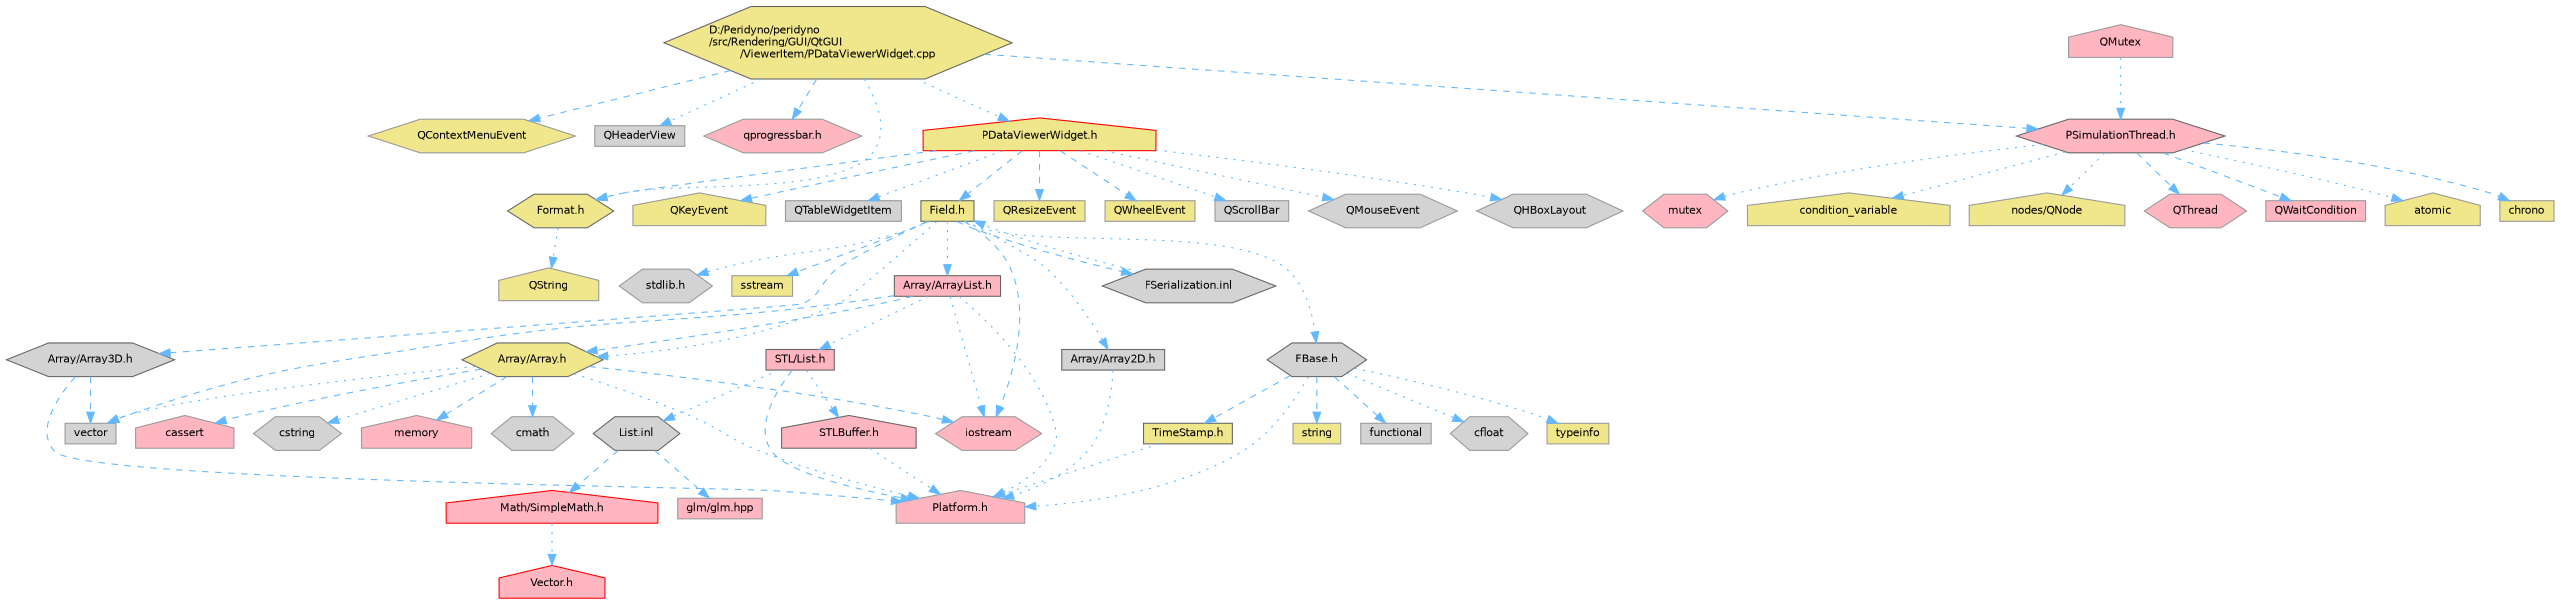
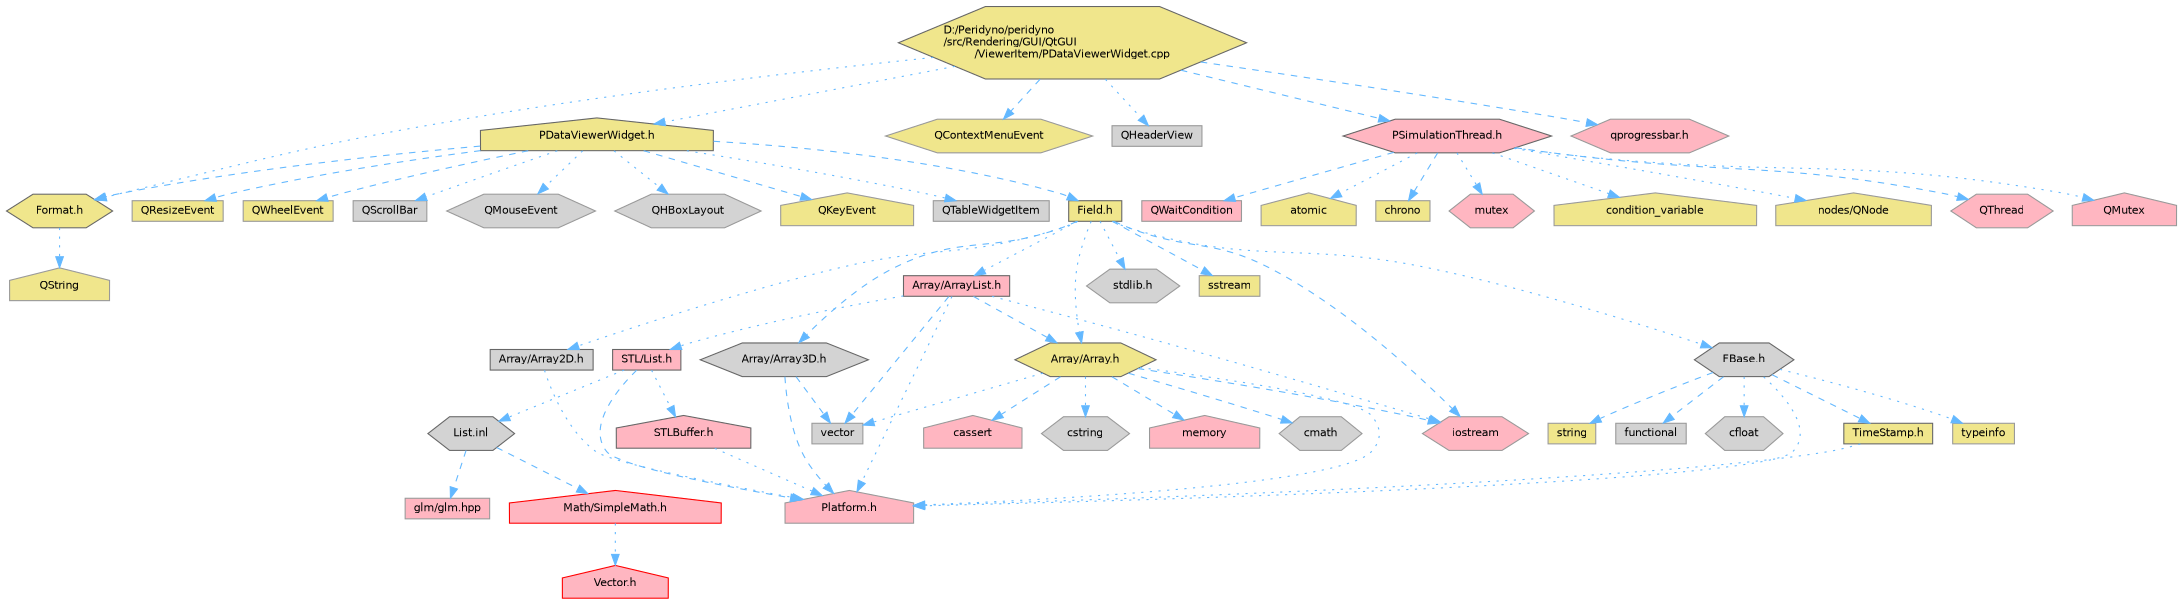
(2121, 83) -> (1828, 169)
(1040, 136) -> (597, 136)
(1189, 286) -> none
